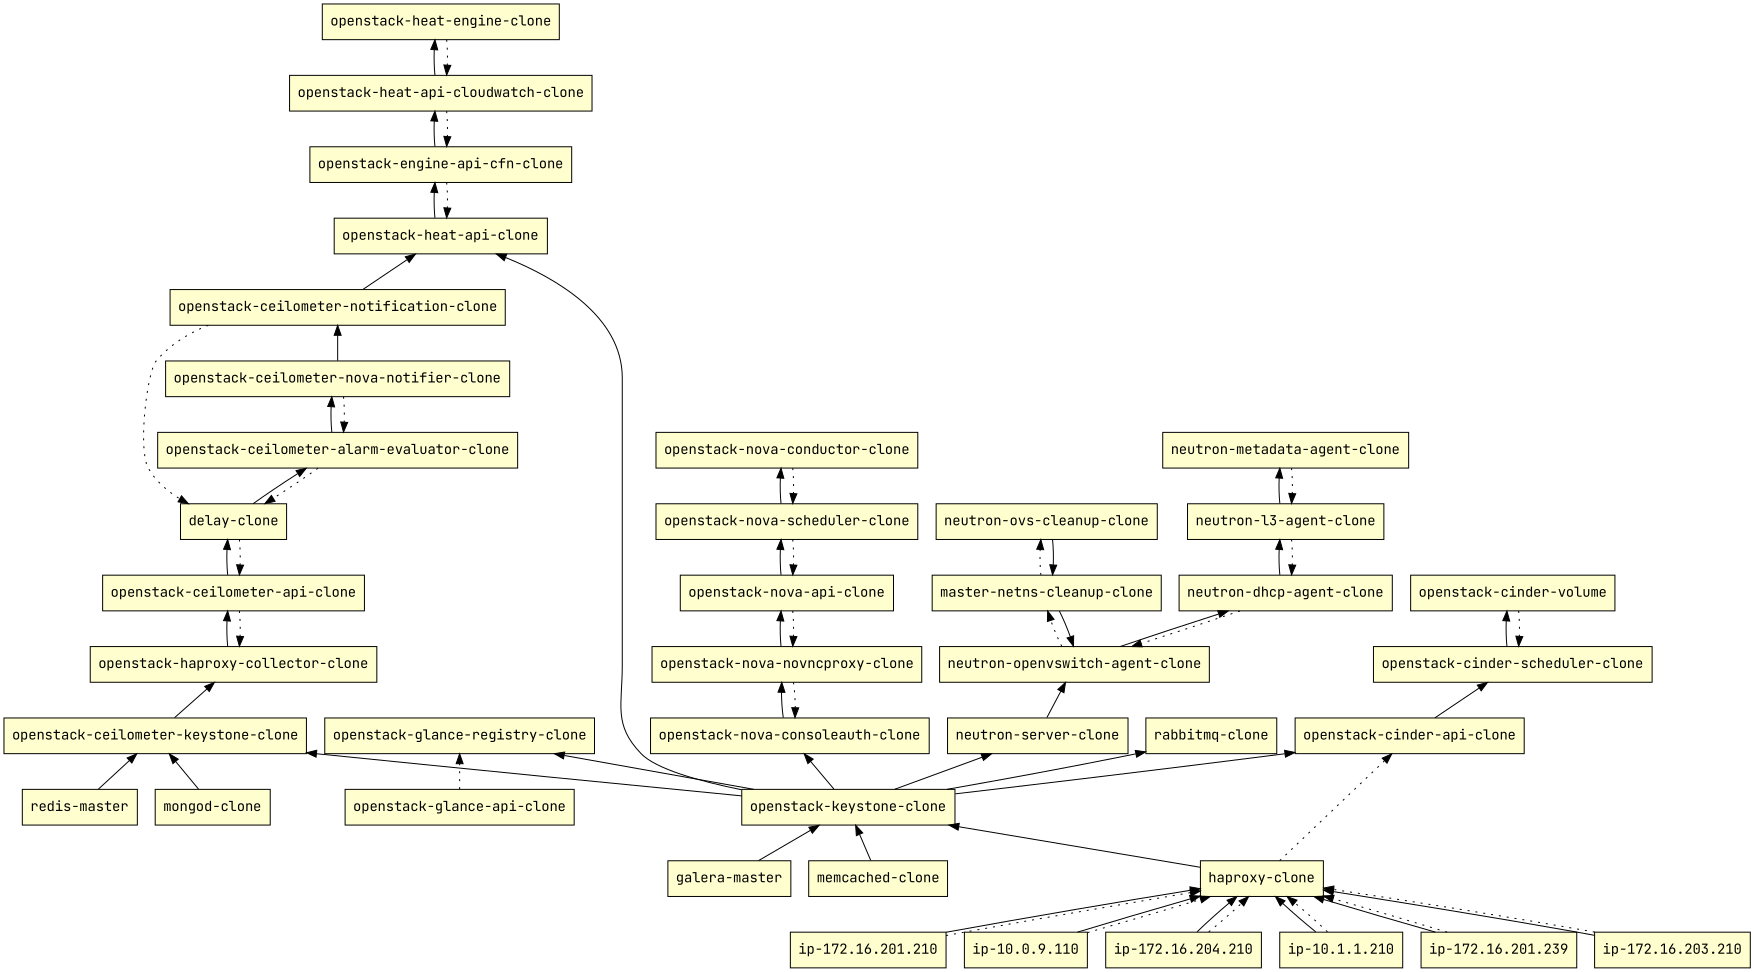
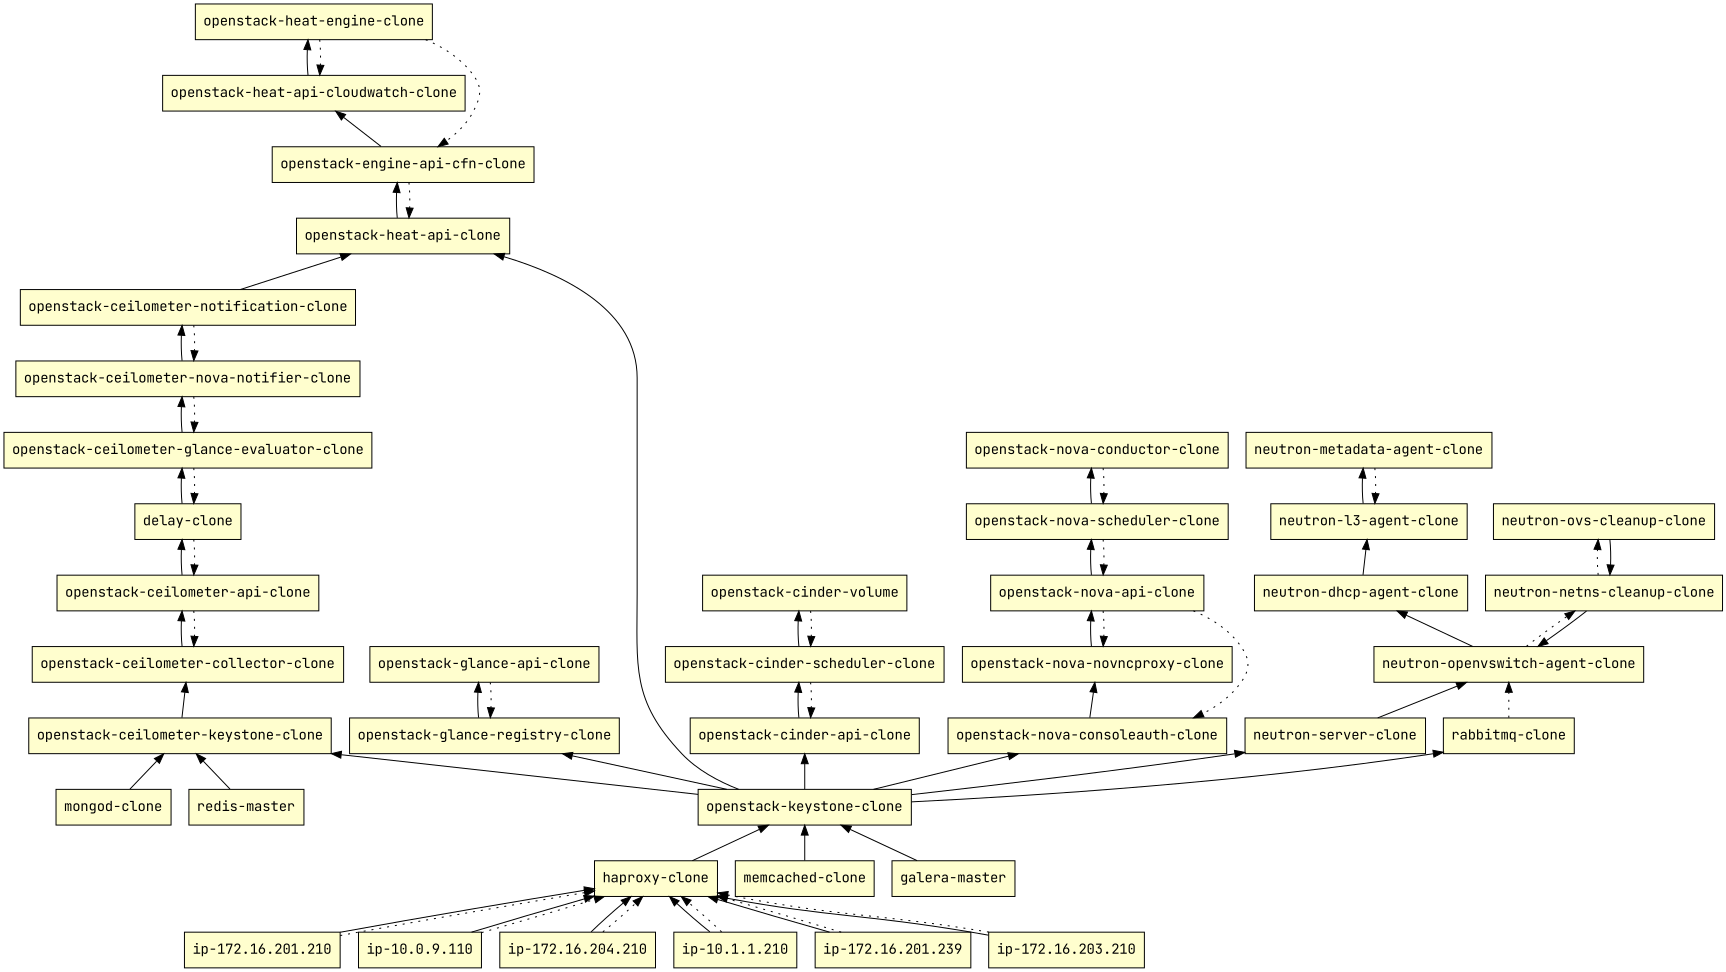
(447, 124) -> (478, 83)
(146, 404) -> (195, 338)
(338, 450) -> (188, 450)
(1292, 552) -> none
(1047, 593) -> (1604, 593)
(1191, 627) -> (1509, 705)
(234, 664) -> (188, 664)
(795, 695) -> (1247, 659)
none -> (478, 705)
(1332, 811) -> (811, 695)
